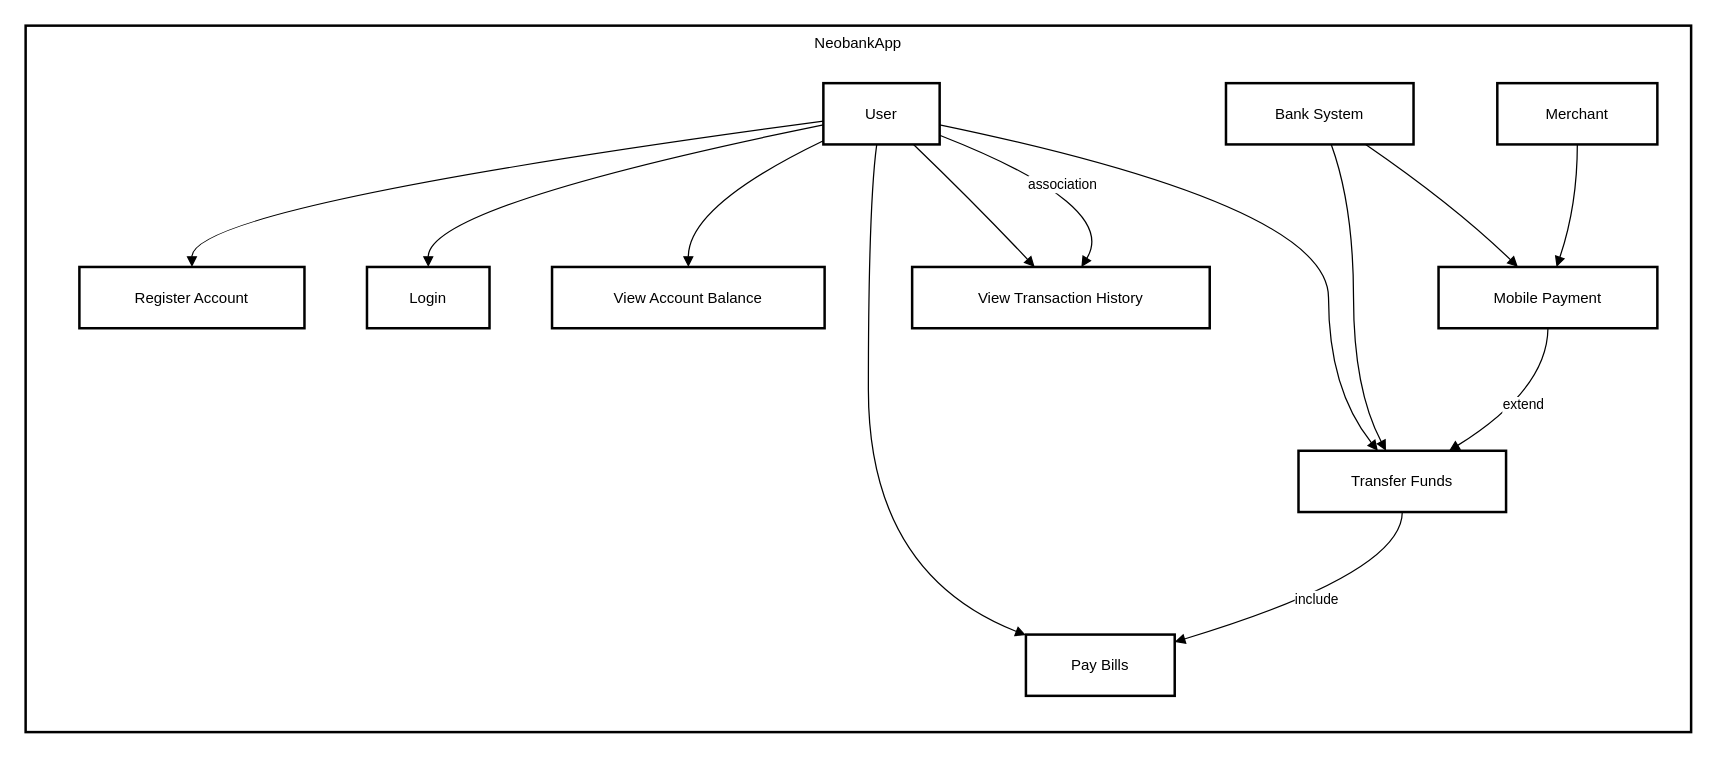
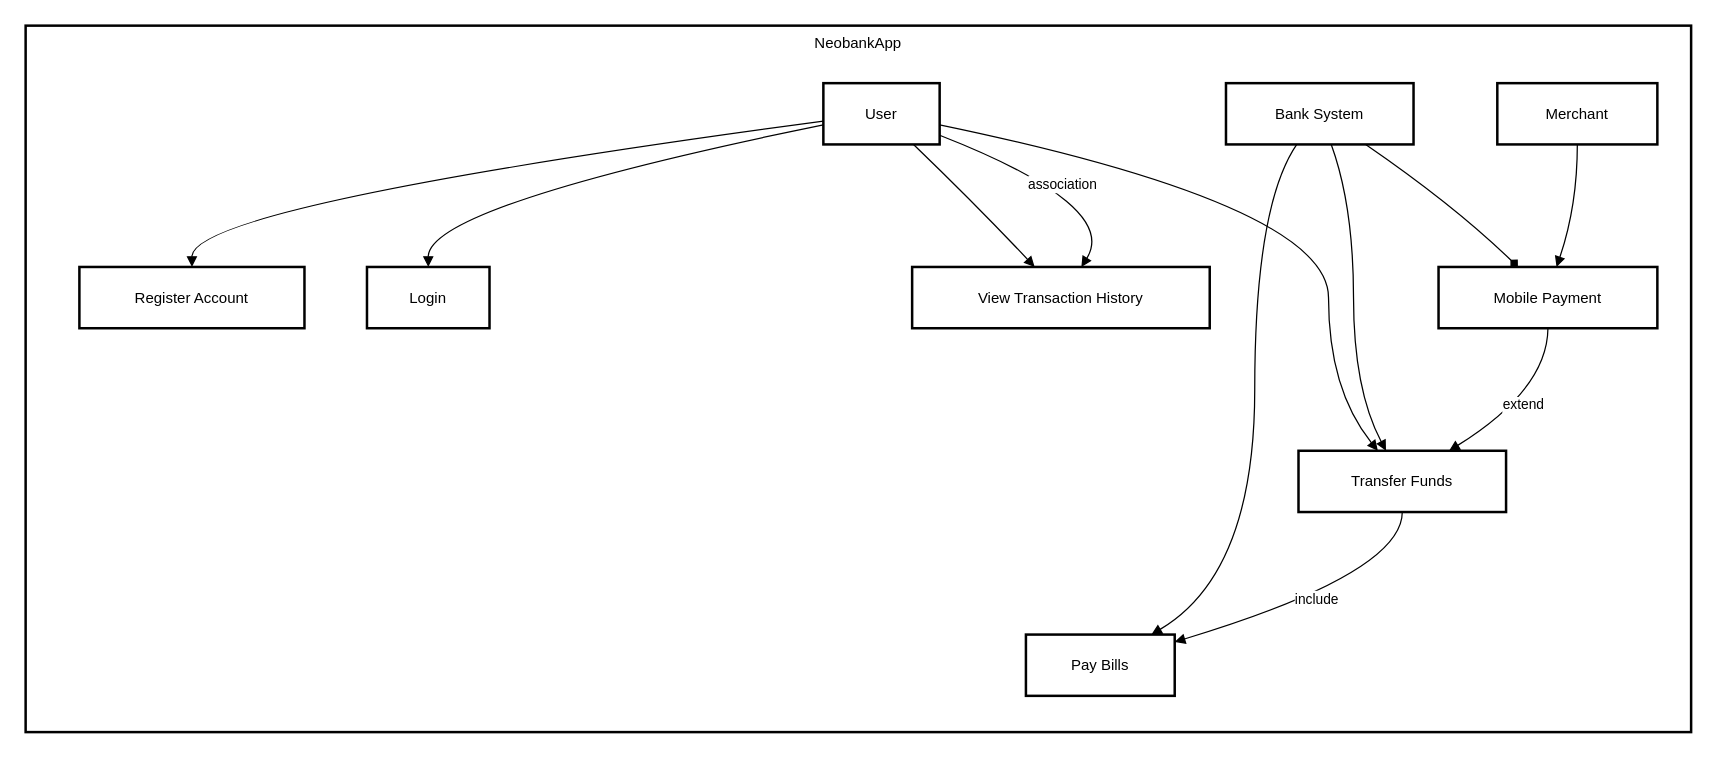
(744, 185) -> none
(1509, 258) -> (1509, 259)
(688, 298) -> none
none -> (1254, 397)
(869, 419) -> none
